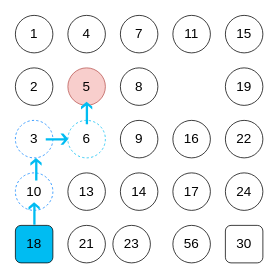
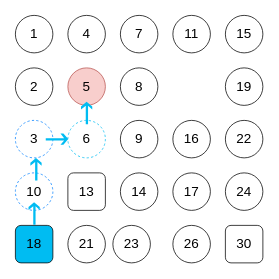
(87, 192) -> (87, 192)
(192, 244) -> (192, 244)
